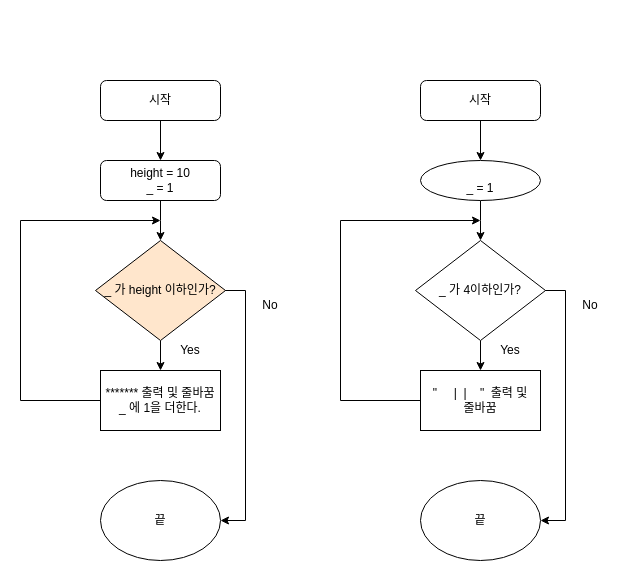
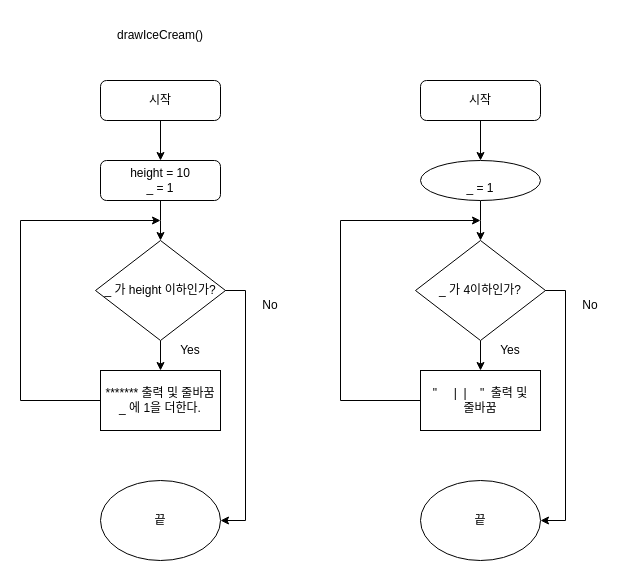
none -> (161, 36)
(161, 291) -> (161, 291)
